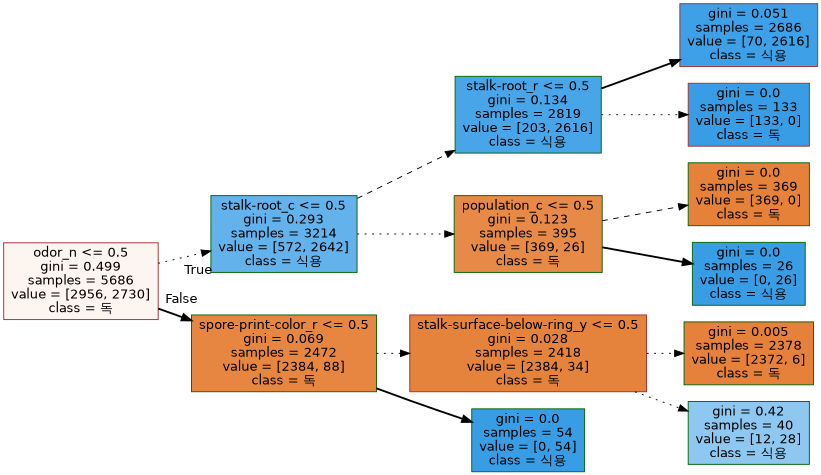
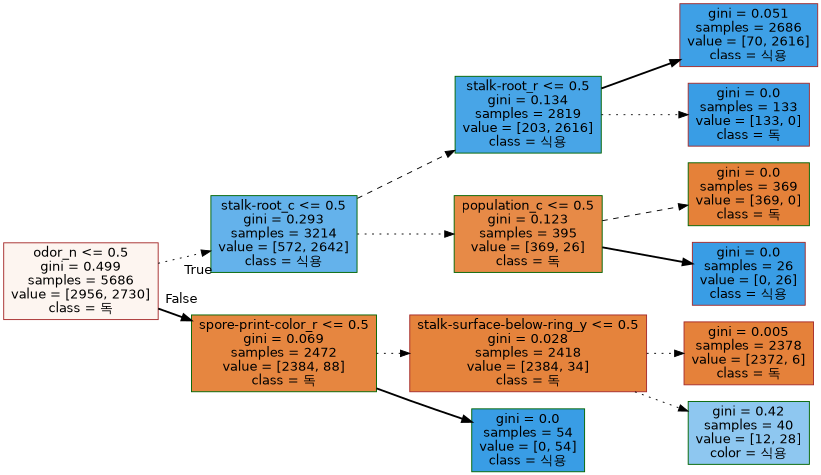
(749, 274) -> (749, 274)
(749, 353) -> (749, 353)
(749, 433) -> (749, 433)
